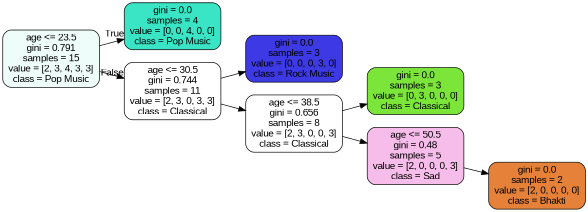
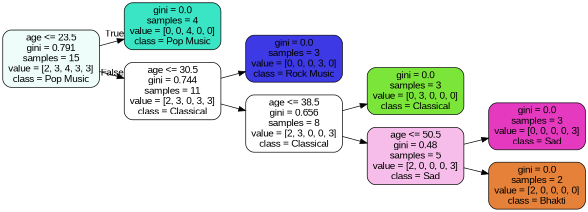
none -> (537, 126)
